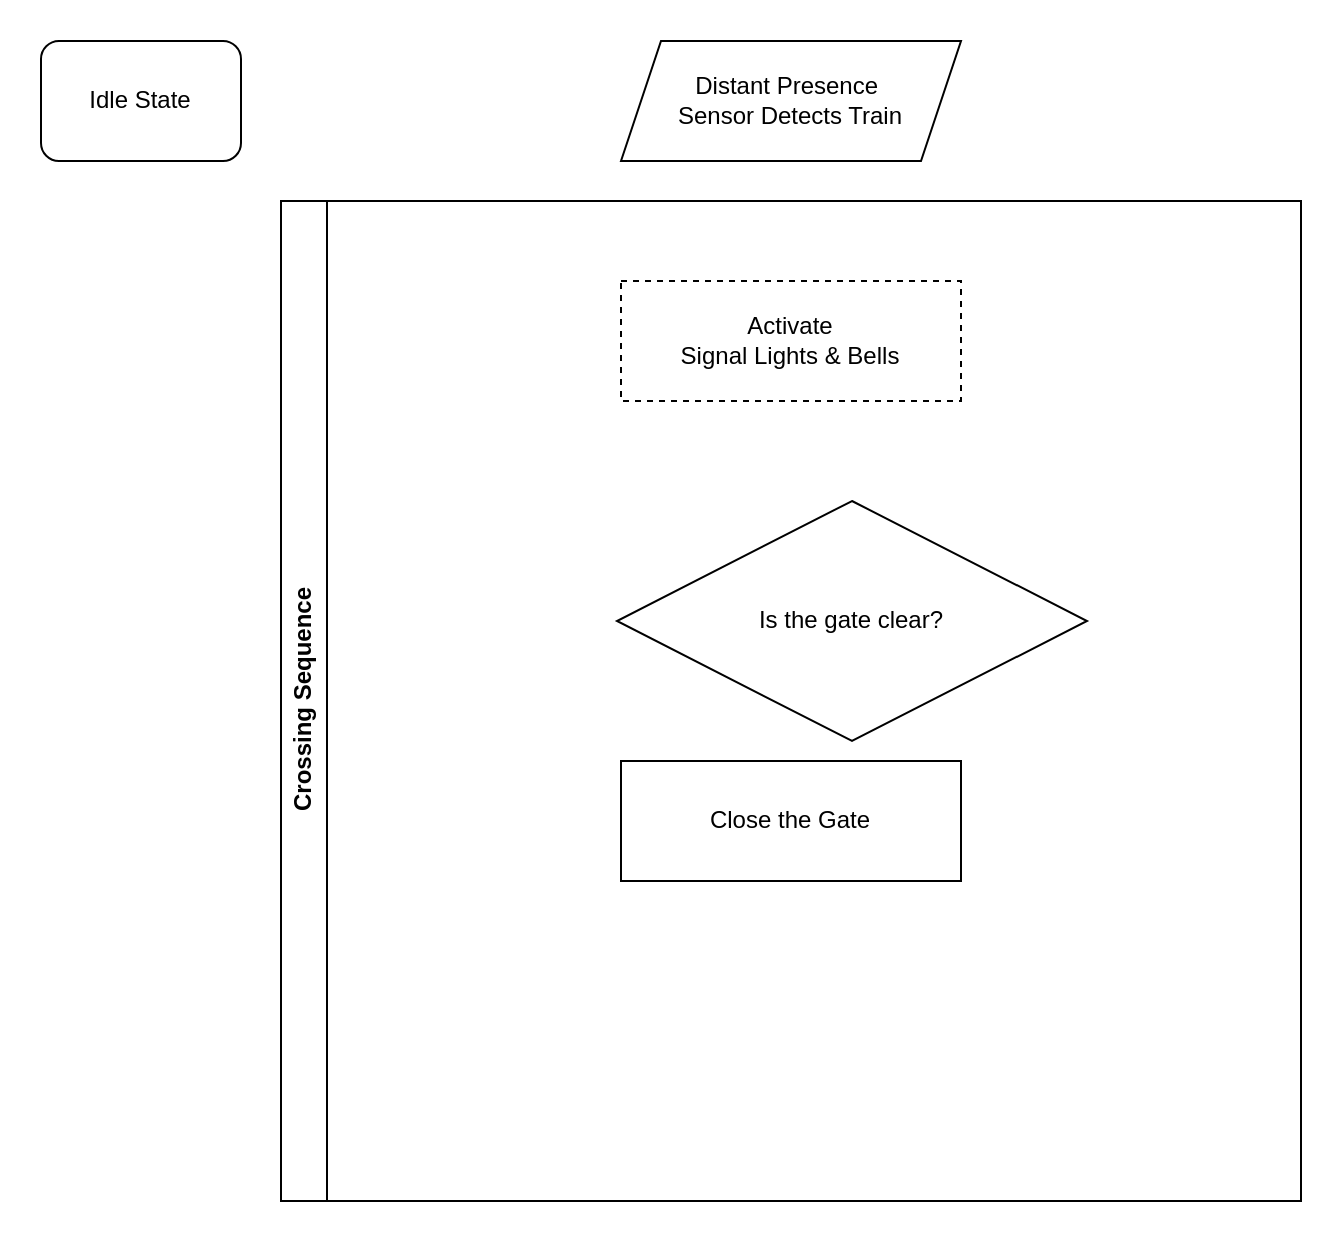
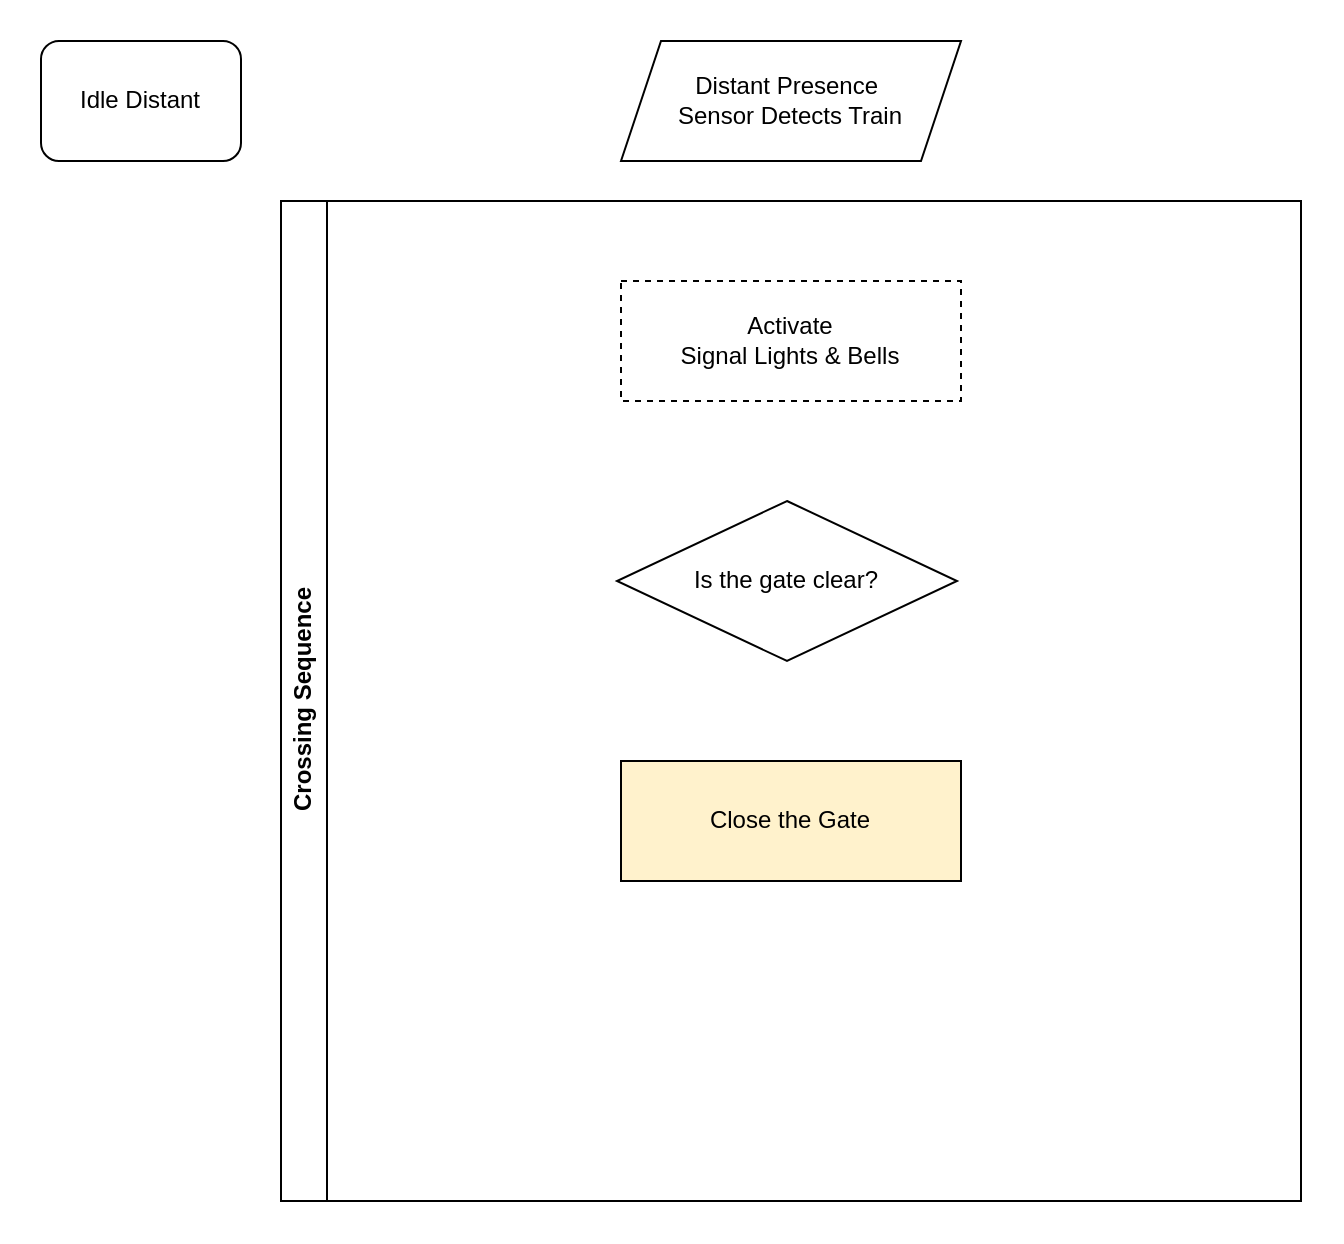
(141, 101) -> (141, 101)
(852, 621) -> (787, 581)
(791, 821) -> (791, 821)
